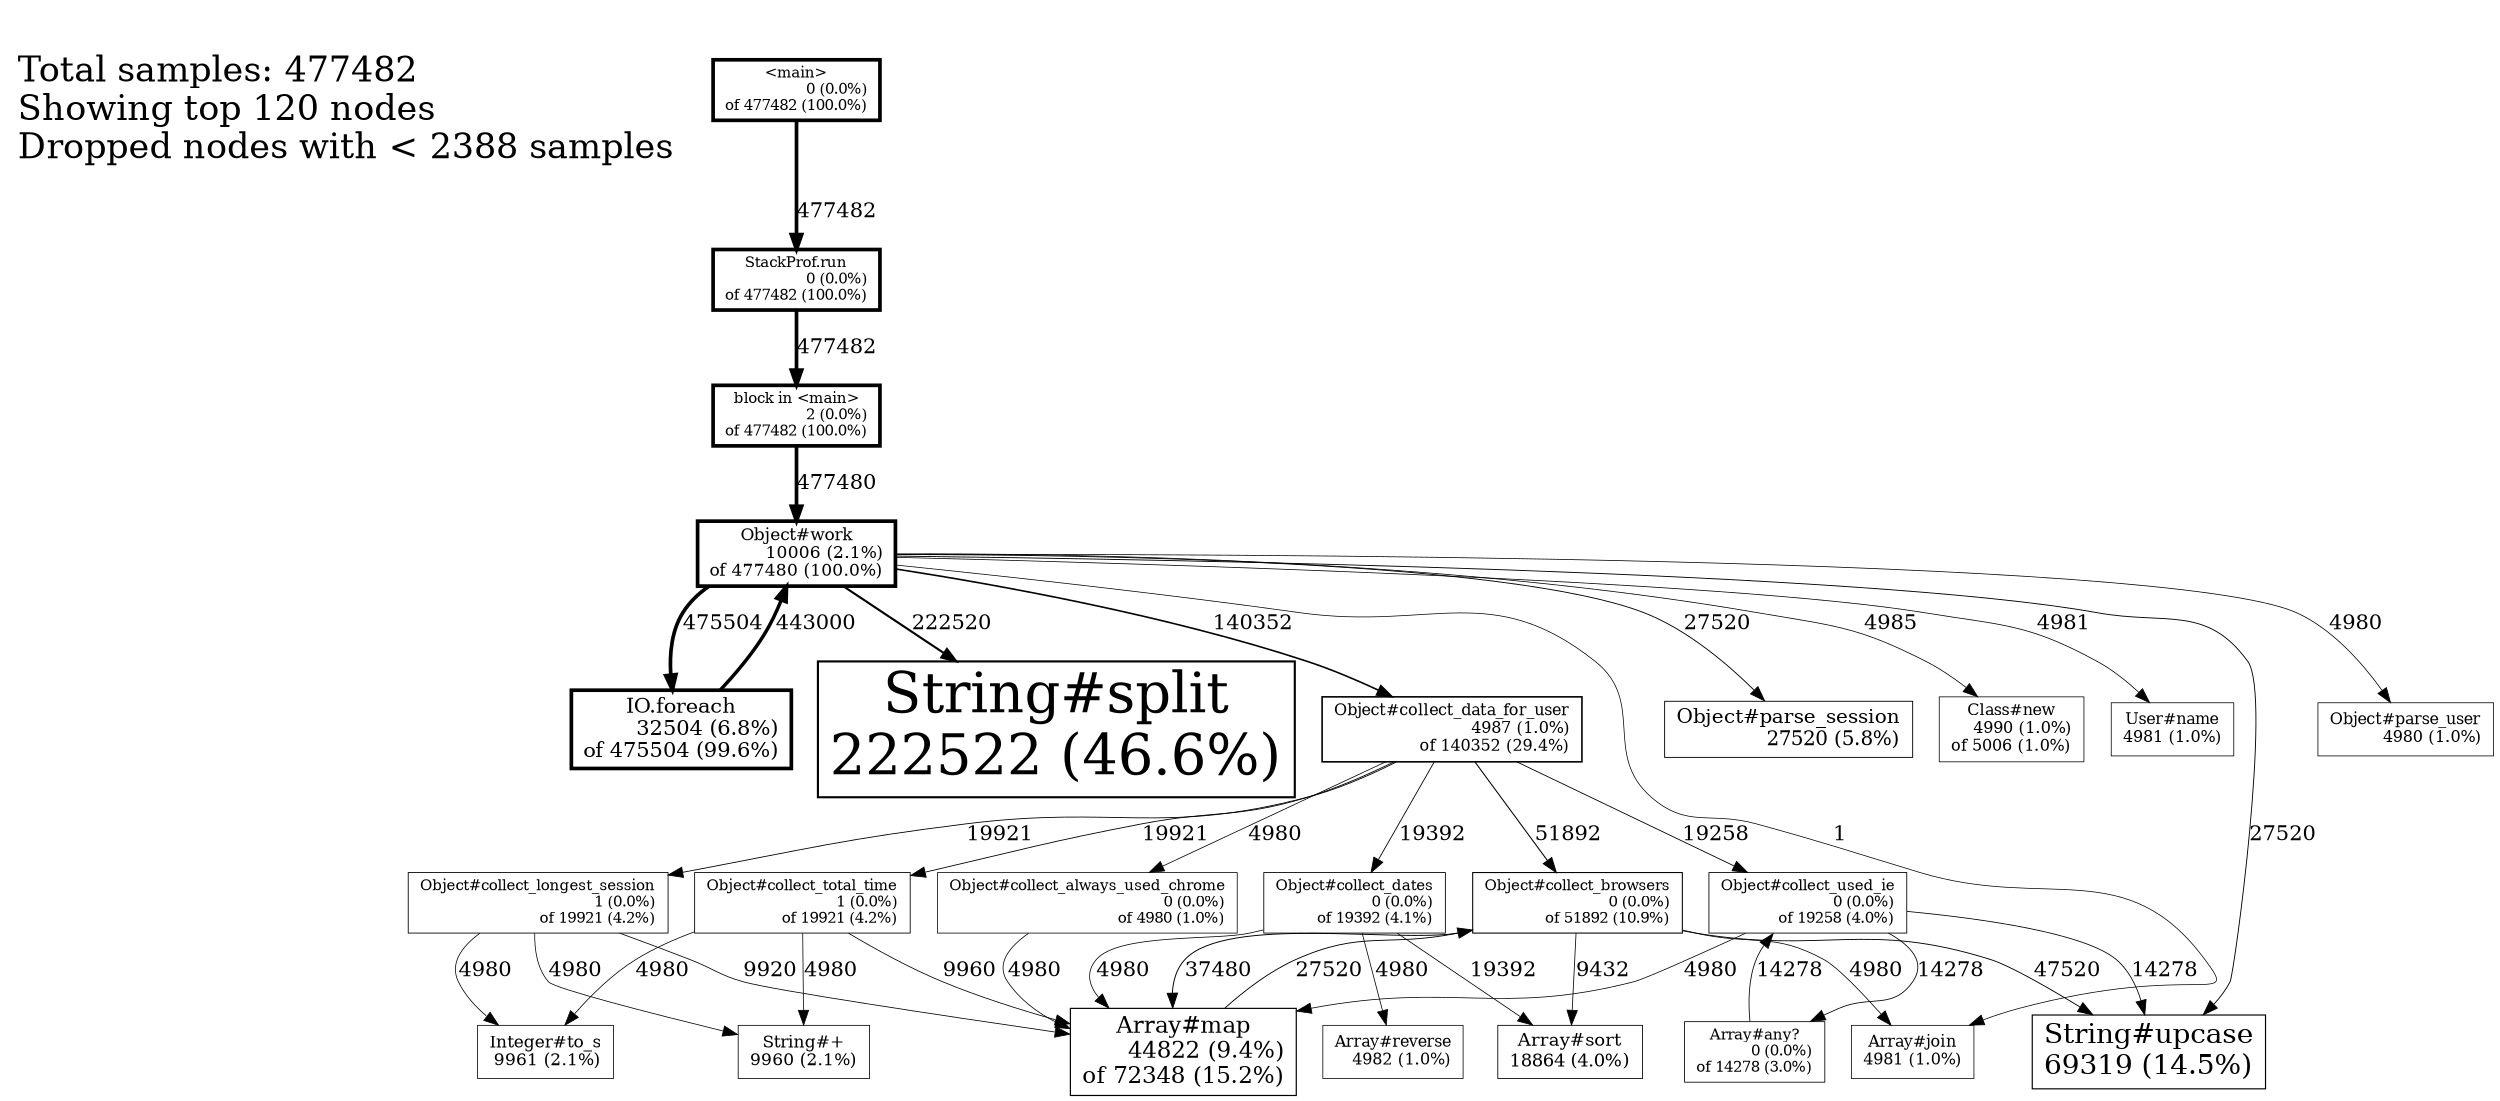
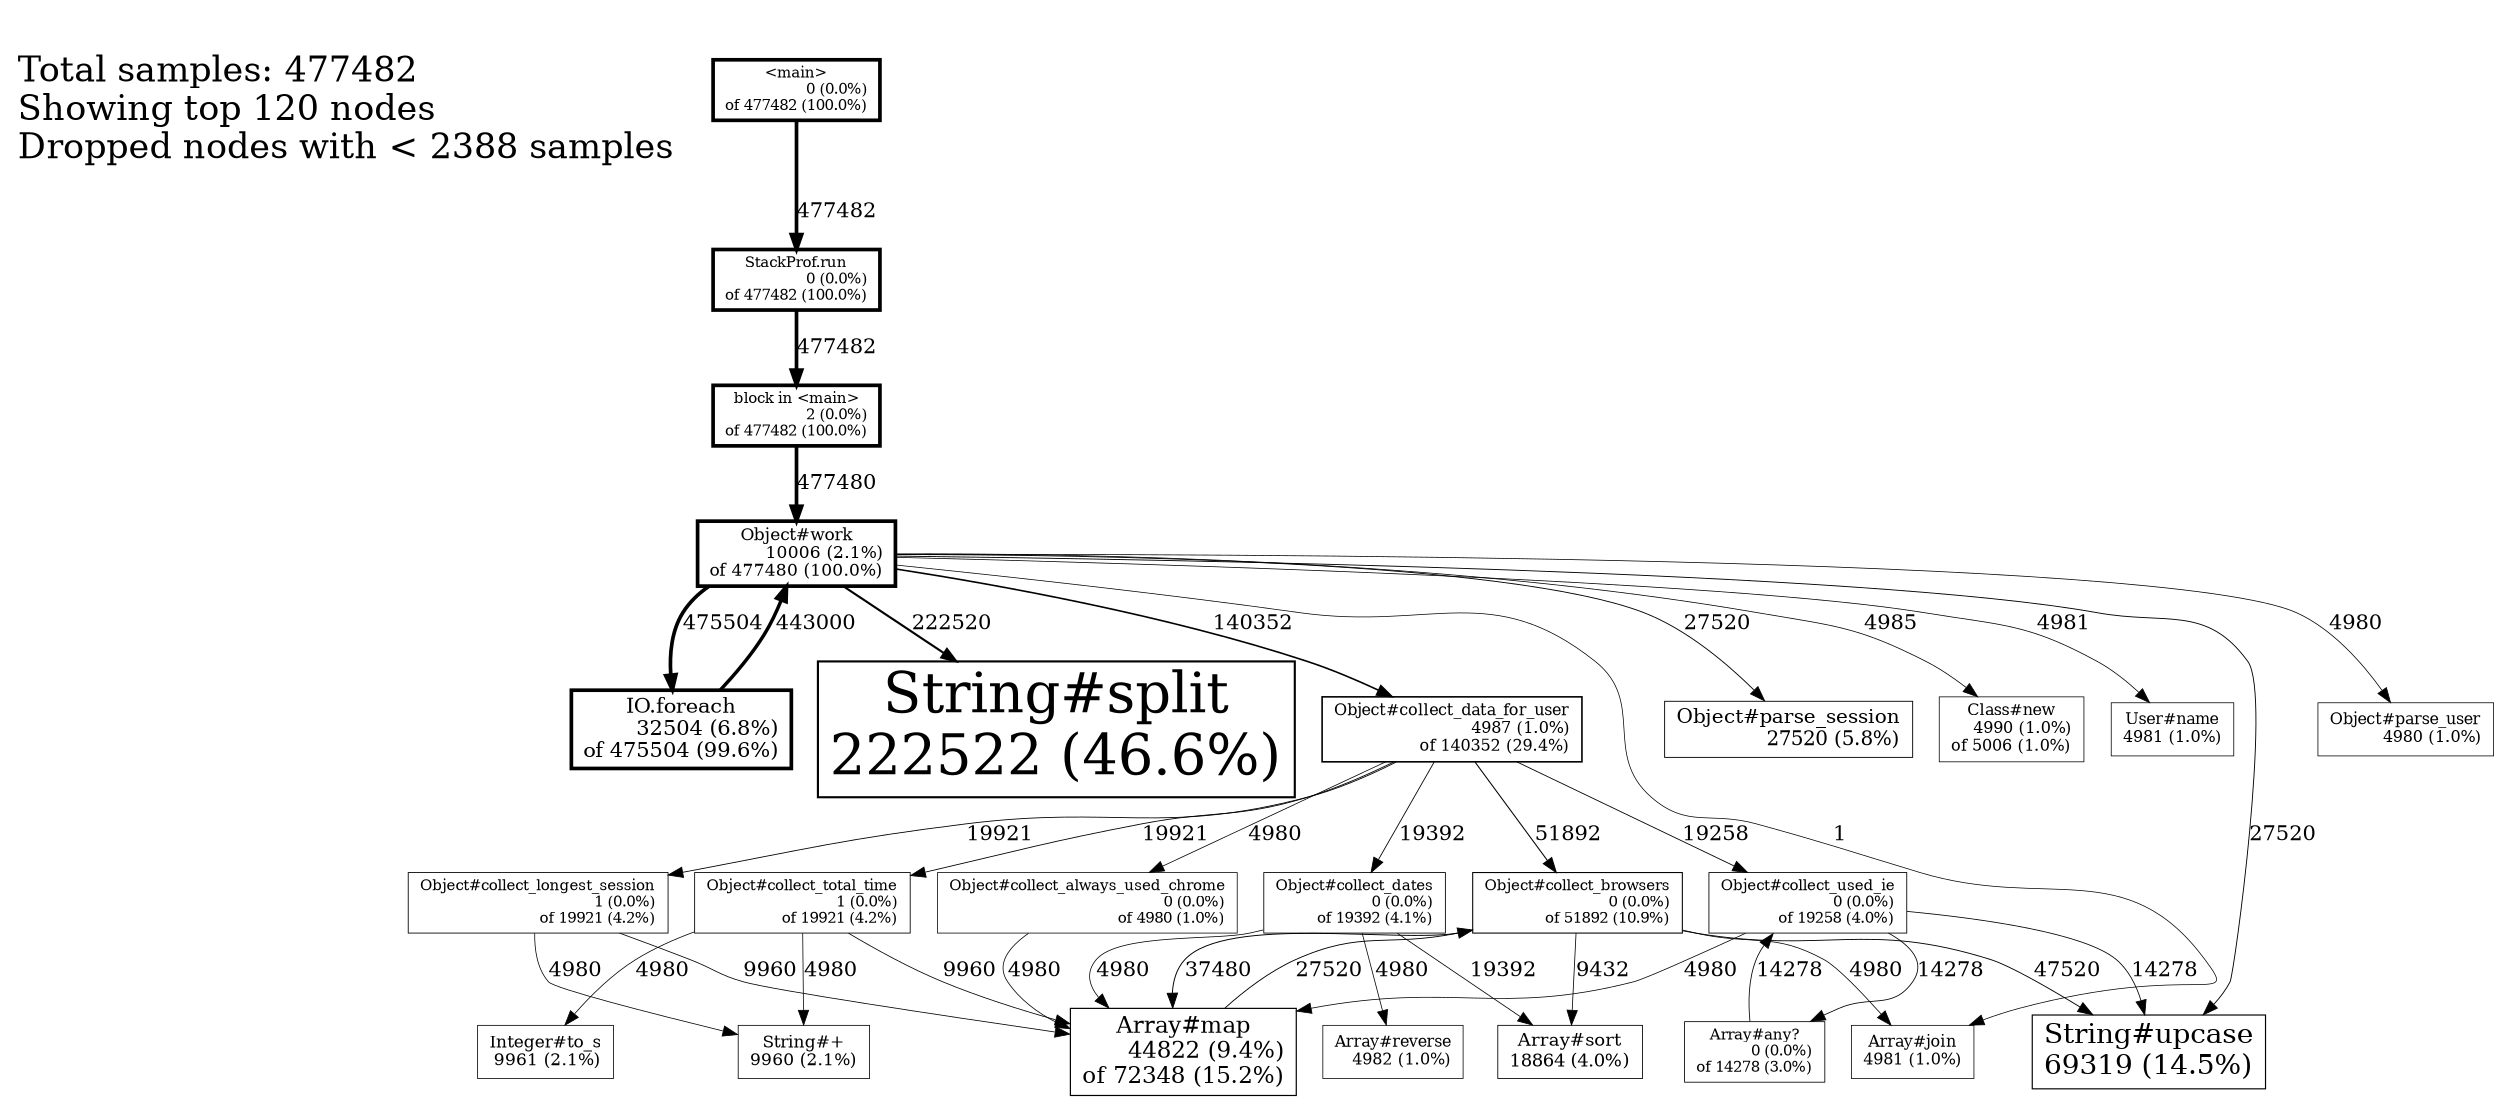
(771, 971) -> (771, 971)
(456, 975) -> none
